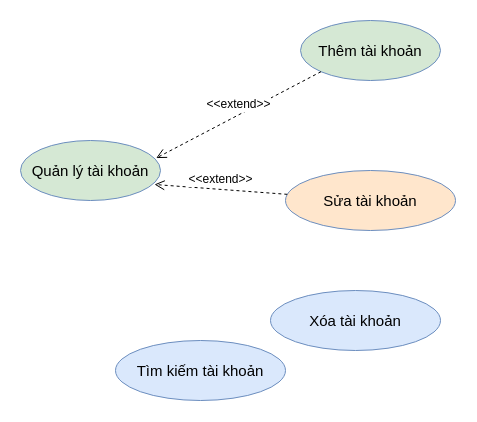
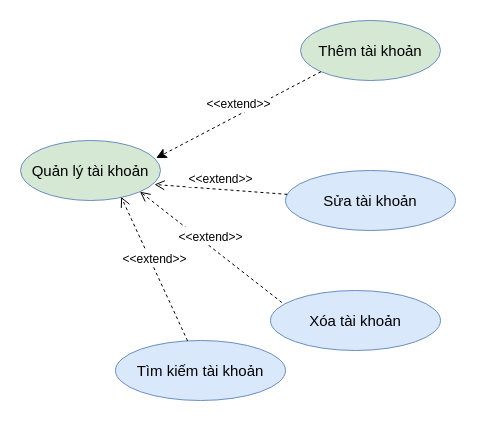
(163, 155) -> (165, 154)
(371, 201) -> (371, 201)
none -> (237, 267)
none -> (155, 270)
